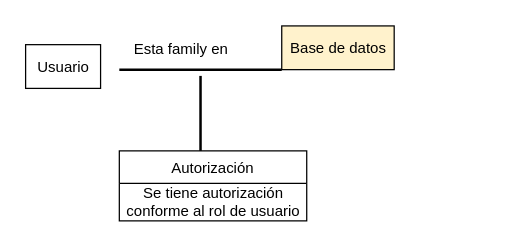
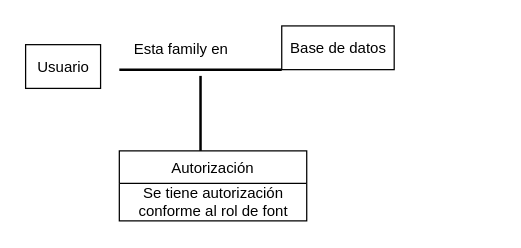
(338, 48) -> (338, 48)
(214, 202) -> (214, 202)
